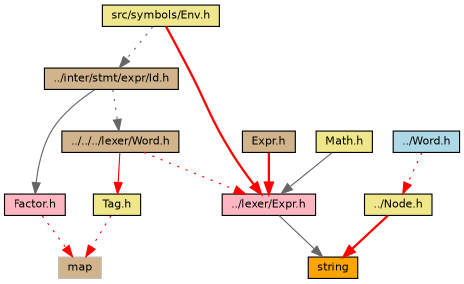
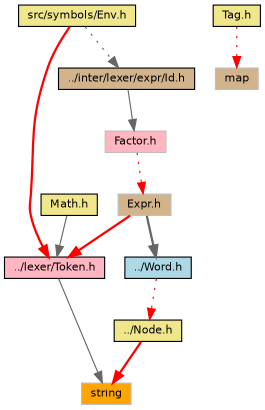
(111, 79) -> (127, 79)
(120, 142) -> none
(269, 142) -> (145, 205)
(35, 205) -> (136, 142)
(269, 205) -> (55, 268)
none -> (150, 231)
(54, 232) -> (139, 168)
(333, 268) -> (106, 394)
